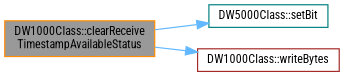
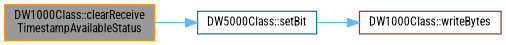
(170, 49) -> (332, 23)
